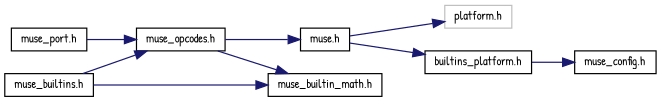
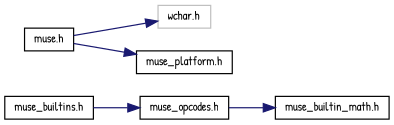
(478, 17) -> (184, 17)
(49, 40) -> none
(257, 40) -> none
(478, 62) -> (184, 62)
(615, 62) -> none
(175, 85) -> none
